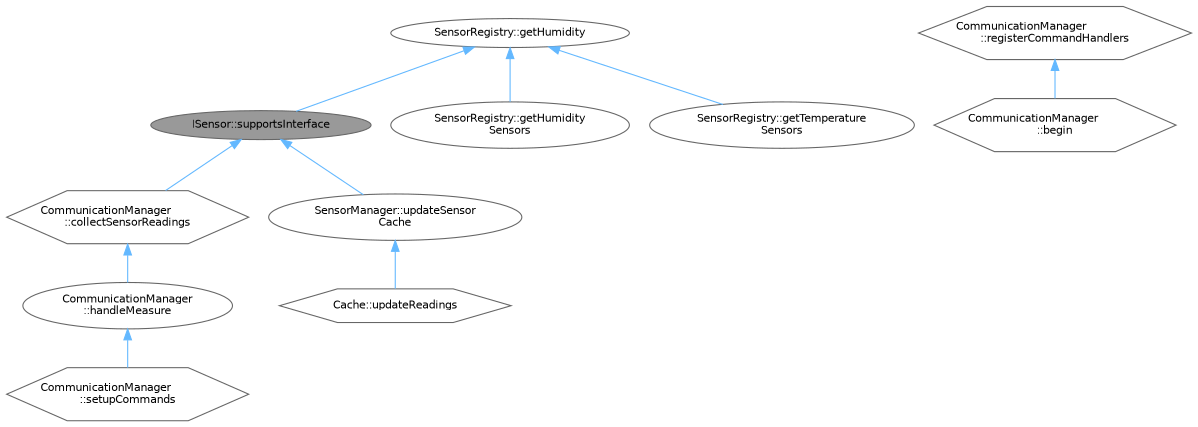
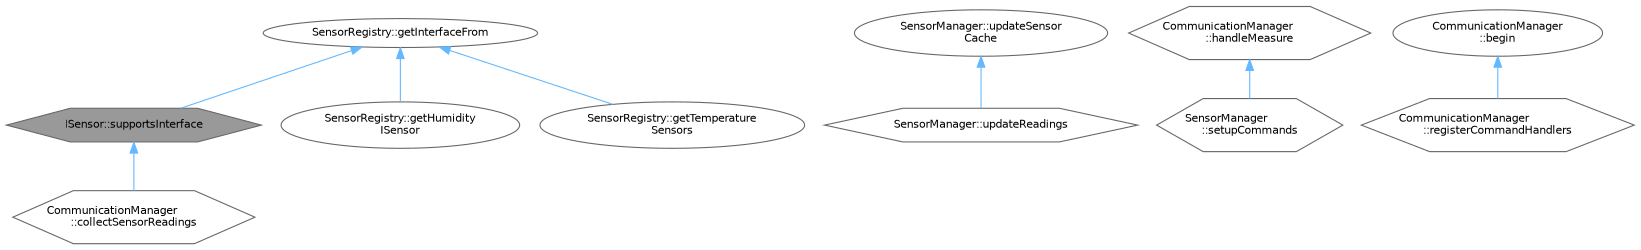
(510, 33) -> (400, 33)
(1055, 85) -> (1498, 83)
(261, 125) -> (134, 125)
(510, 125) -> (400, 125)
(1055, 125) -> (1498, 33)
(327, 170) -> none
(128, 269) -> none
(128, 306) -> (1250, 33)
(395, 306) -> (981, 125)
(128, 394) -> (1250, 125)
